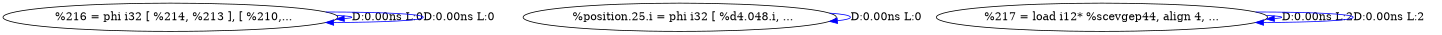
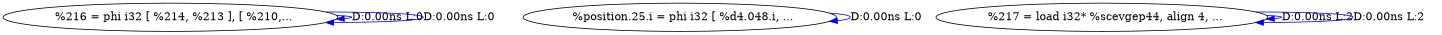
(1102, 17) -> (1102, 17)
